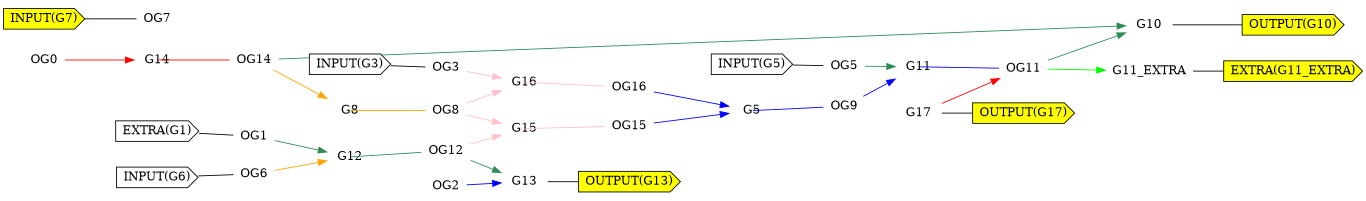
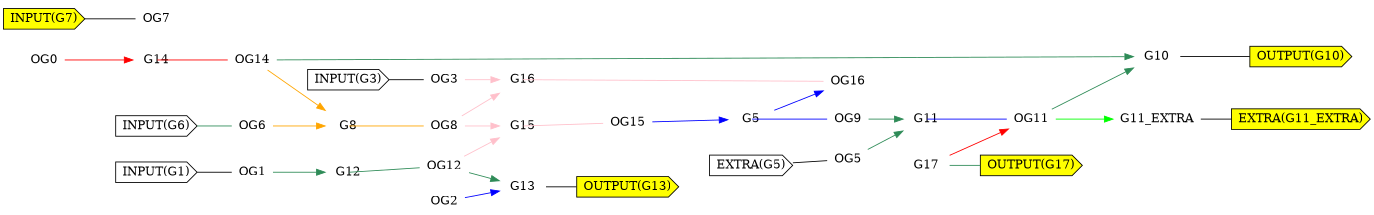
(752, 64) -> (751, 165)
(875, 90) -> (881, 119)
(687, 98) -> (795, 102)
(957, 113) -> (965, 165)
(157, 131) -> (156, 172)
(296, 166) -> (295, 126)
(216, 175) -> (214, 126)
